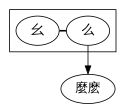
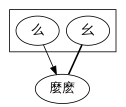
(63, 31) -> (75, 60)
